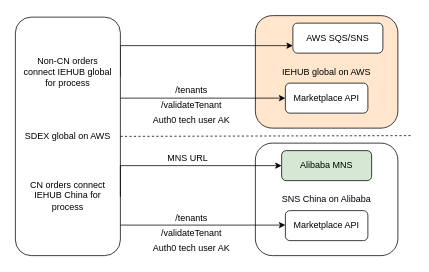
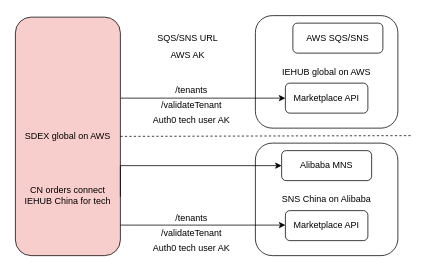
none -> (188, 38)
(203, 45) -> none
none -> (188, 55)
(68, 72) -> none
(327, 72) -> (327, 72)
(68, 136) -> (68, 136)
(188, 158) -> none
(327, 165) -> (327, 165)
(68, 195) -> (68, 195)
